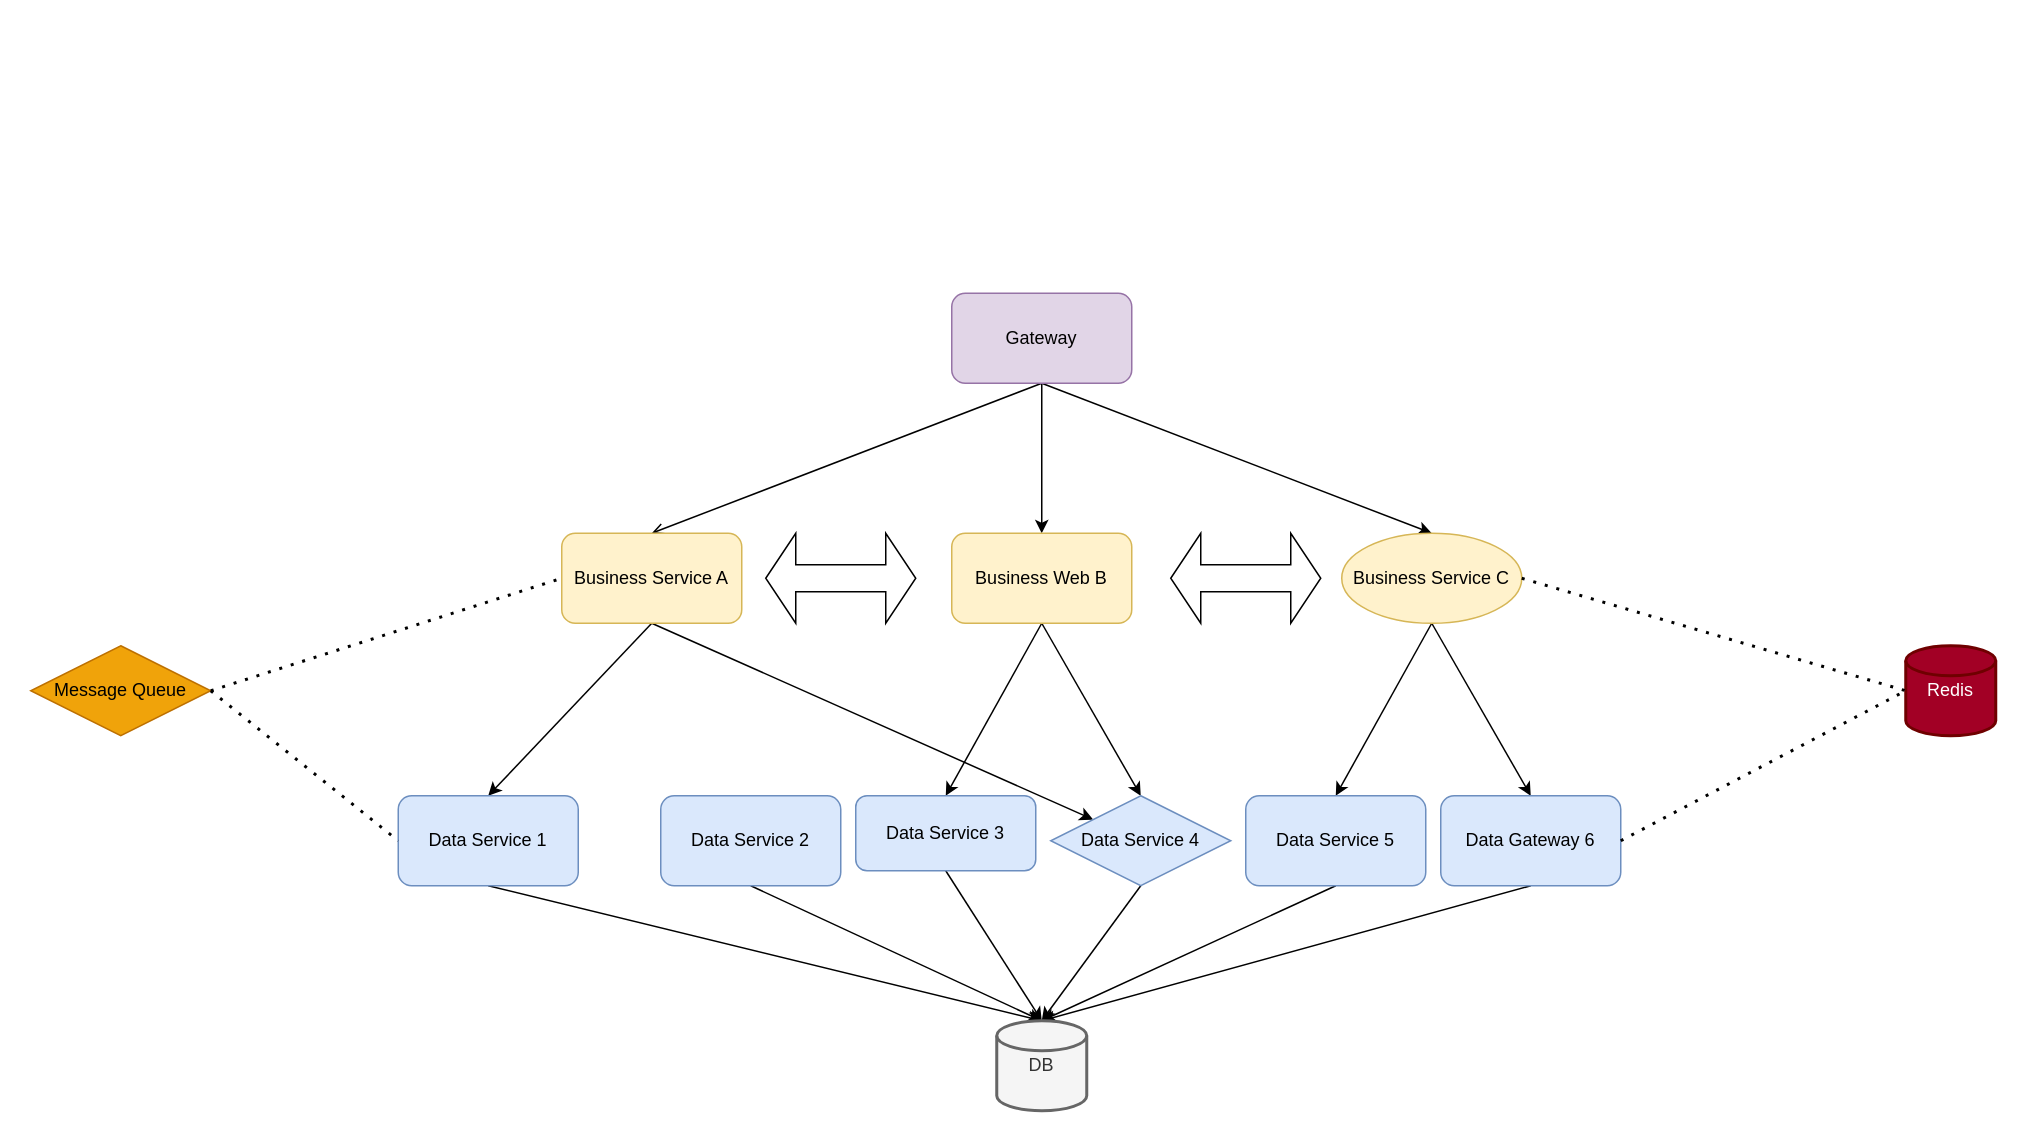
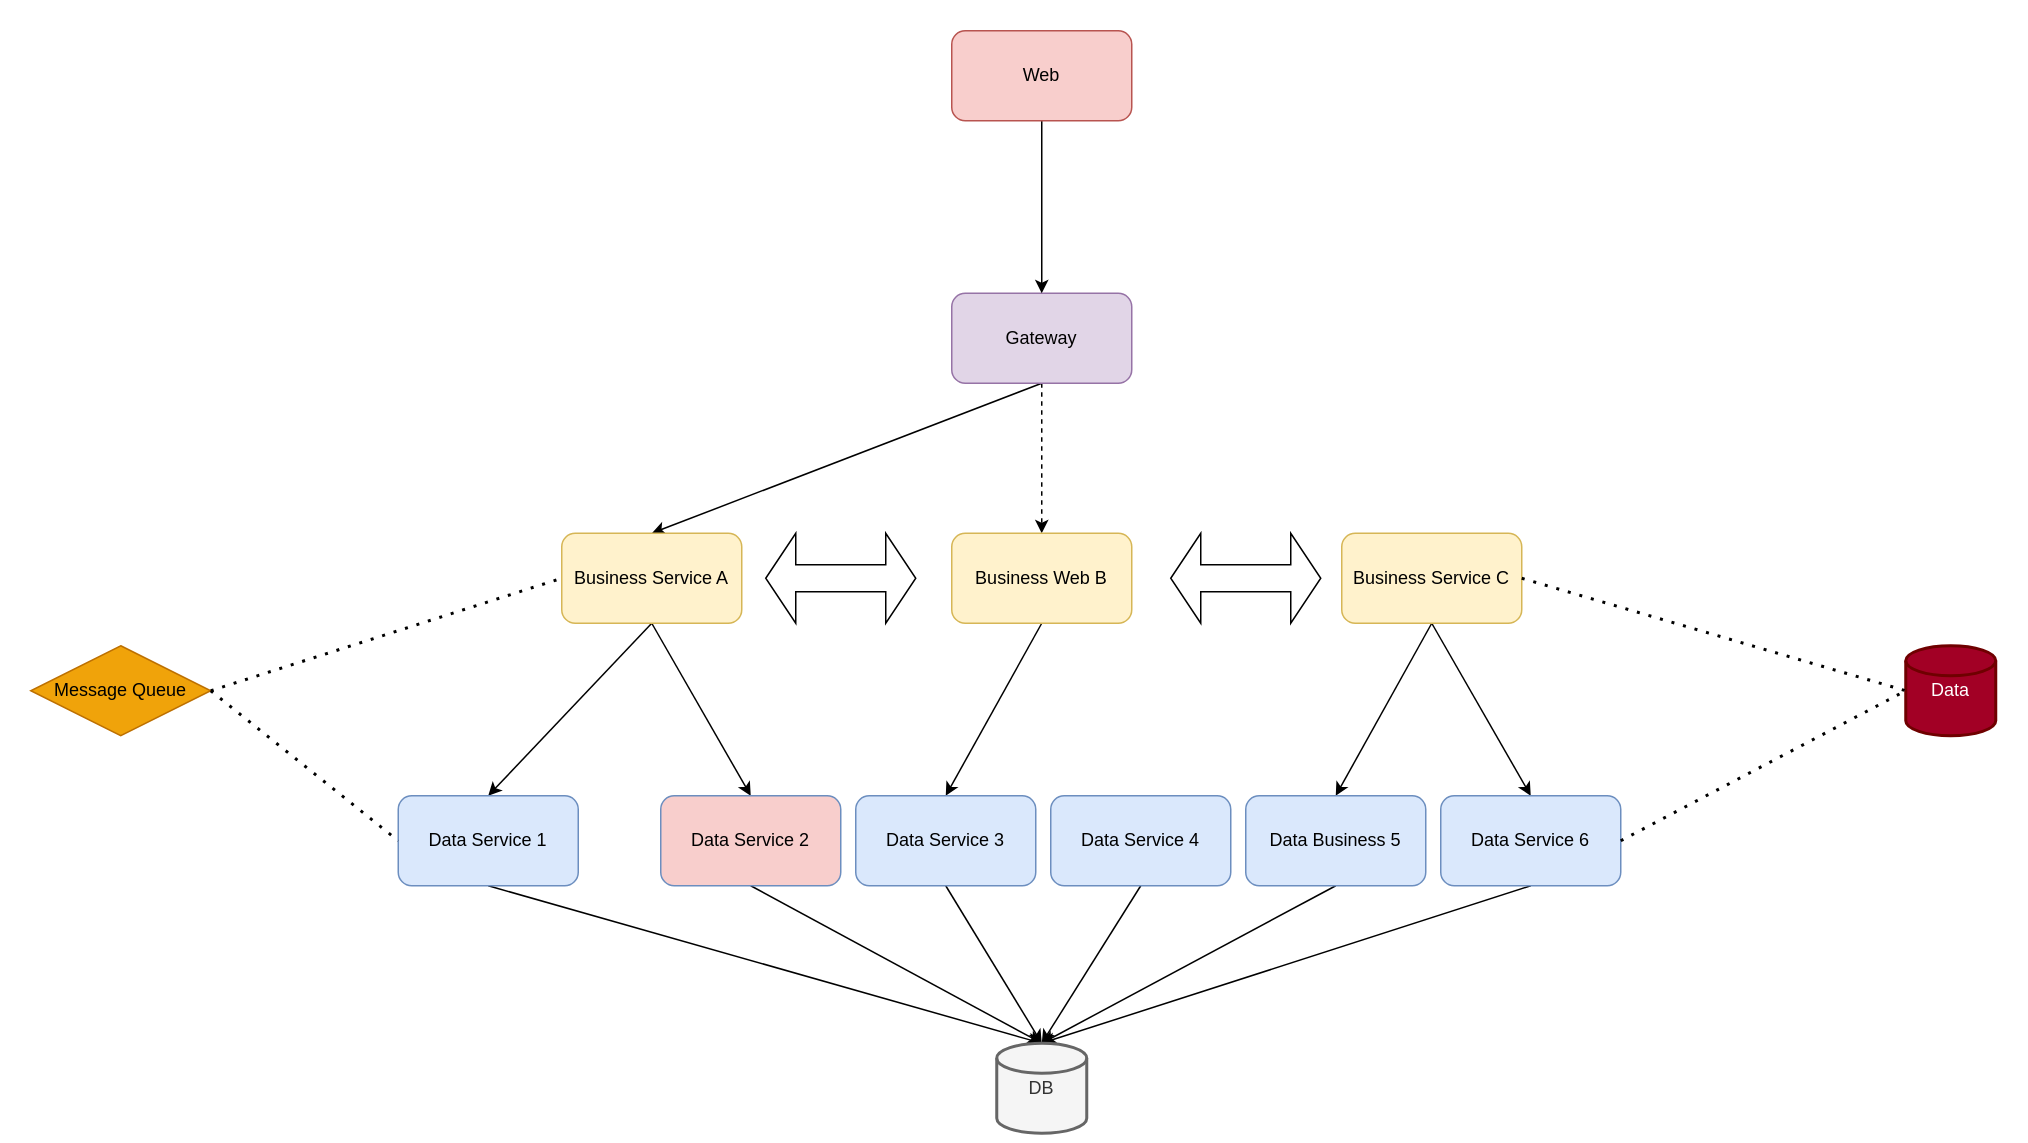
none -> (1042, 76)
none -> (1042, 202)
(1042, 452) -> (1042, 452)
(1233, 457) -> none
(660, 530) -> (663, 529)
(1432, 578) -> (1432, 578)
(1951, 691) -> (1951, 691)
(1089, 706) -> none
(868, 719) -> (699, 705)
(946, 833) -> (946, 841)
(751, 841) -> (751, 841)
(1141, 841) -> (1141, 841)
(1336, 841) -> (1336, 841)
(1531, 841) -> (1531, 841)
(1042, 1066) -> (1042, 1088)
